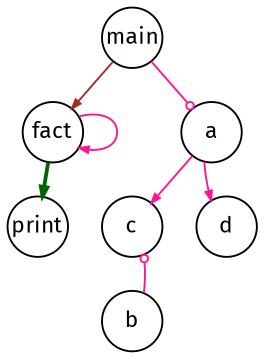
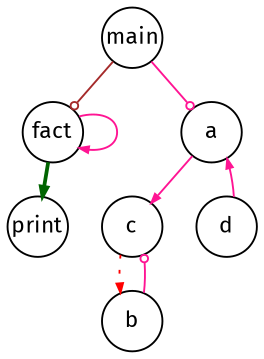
(95, 82) -> (95, 82)
(206, 176) -> (232, 182)
none -> (120, 269)
